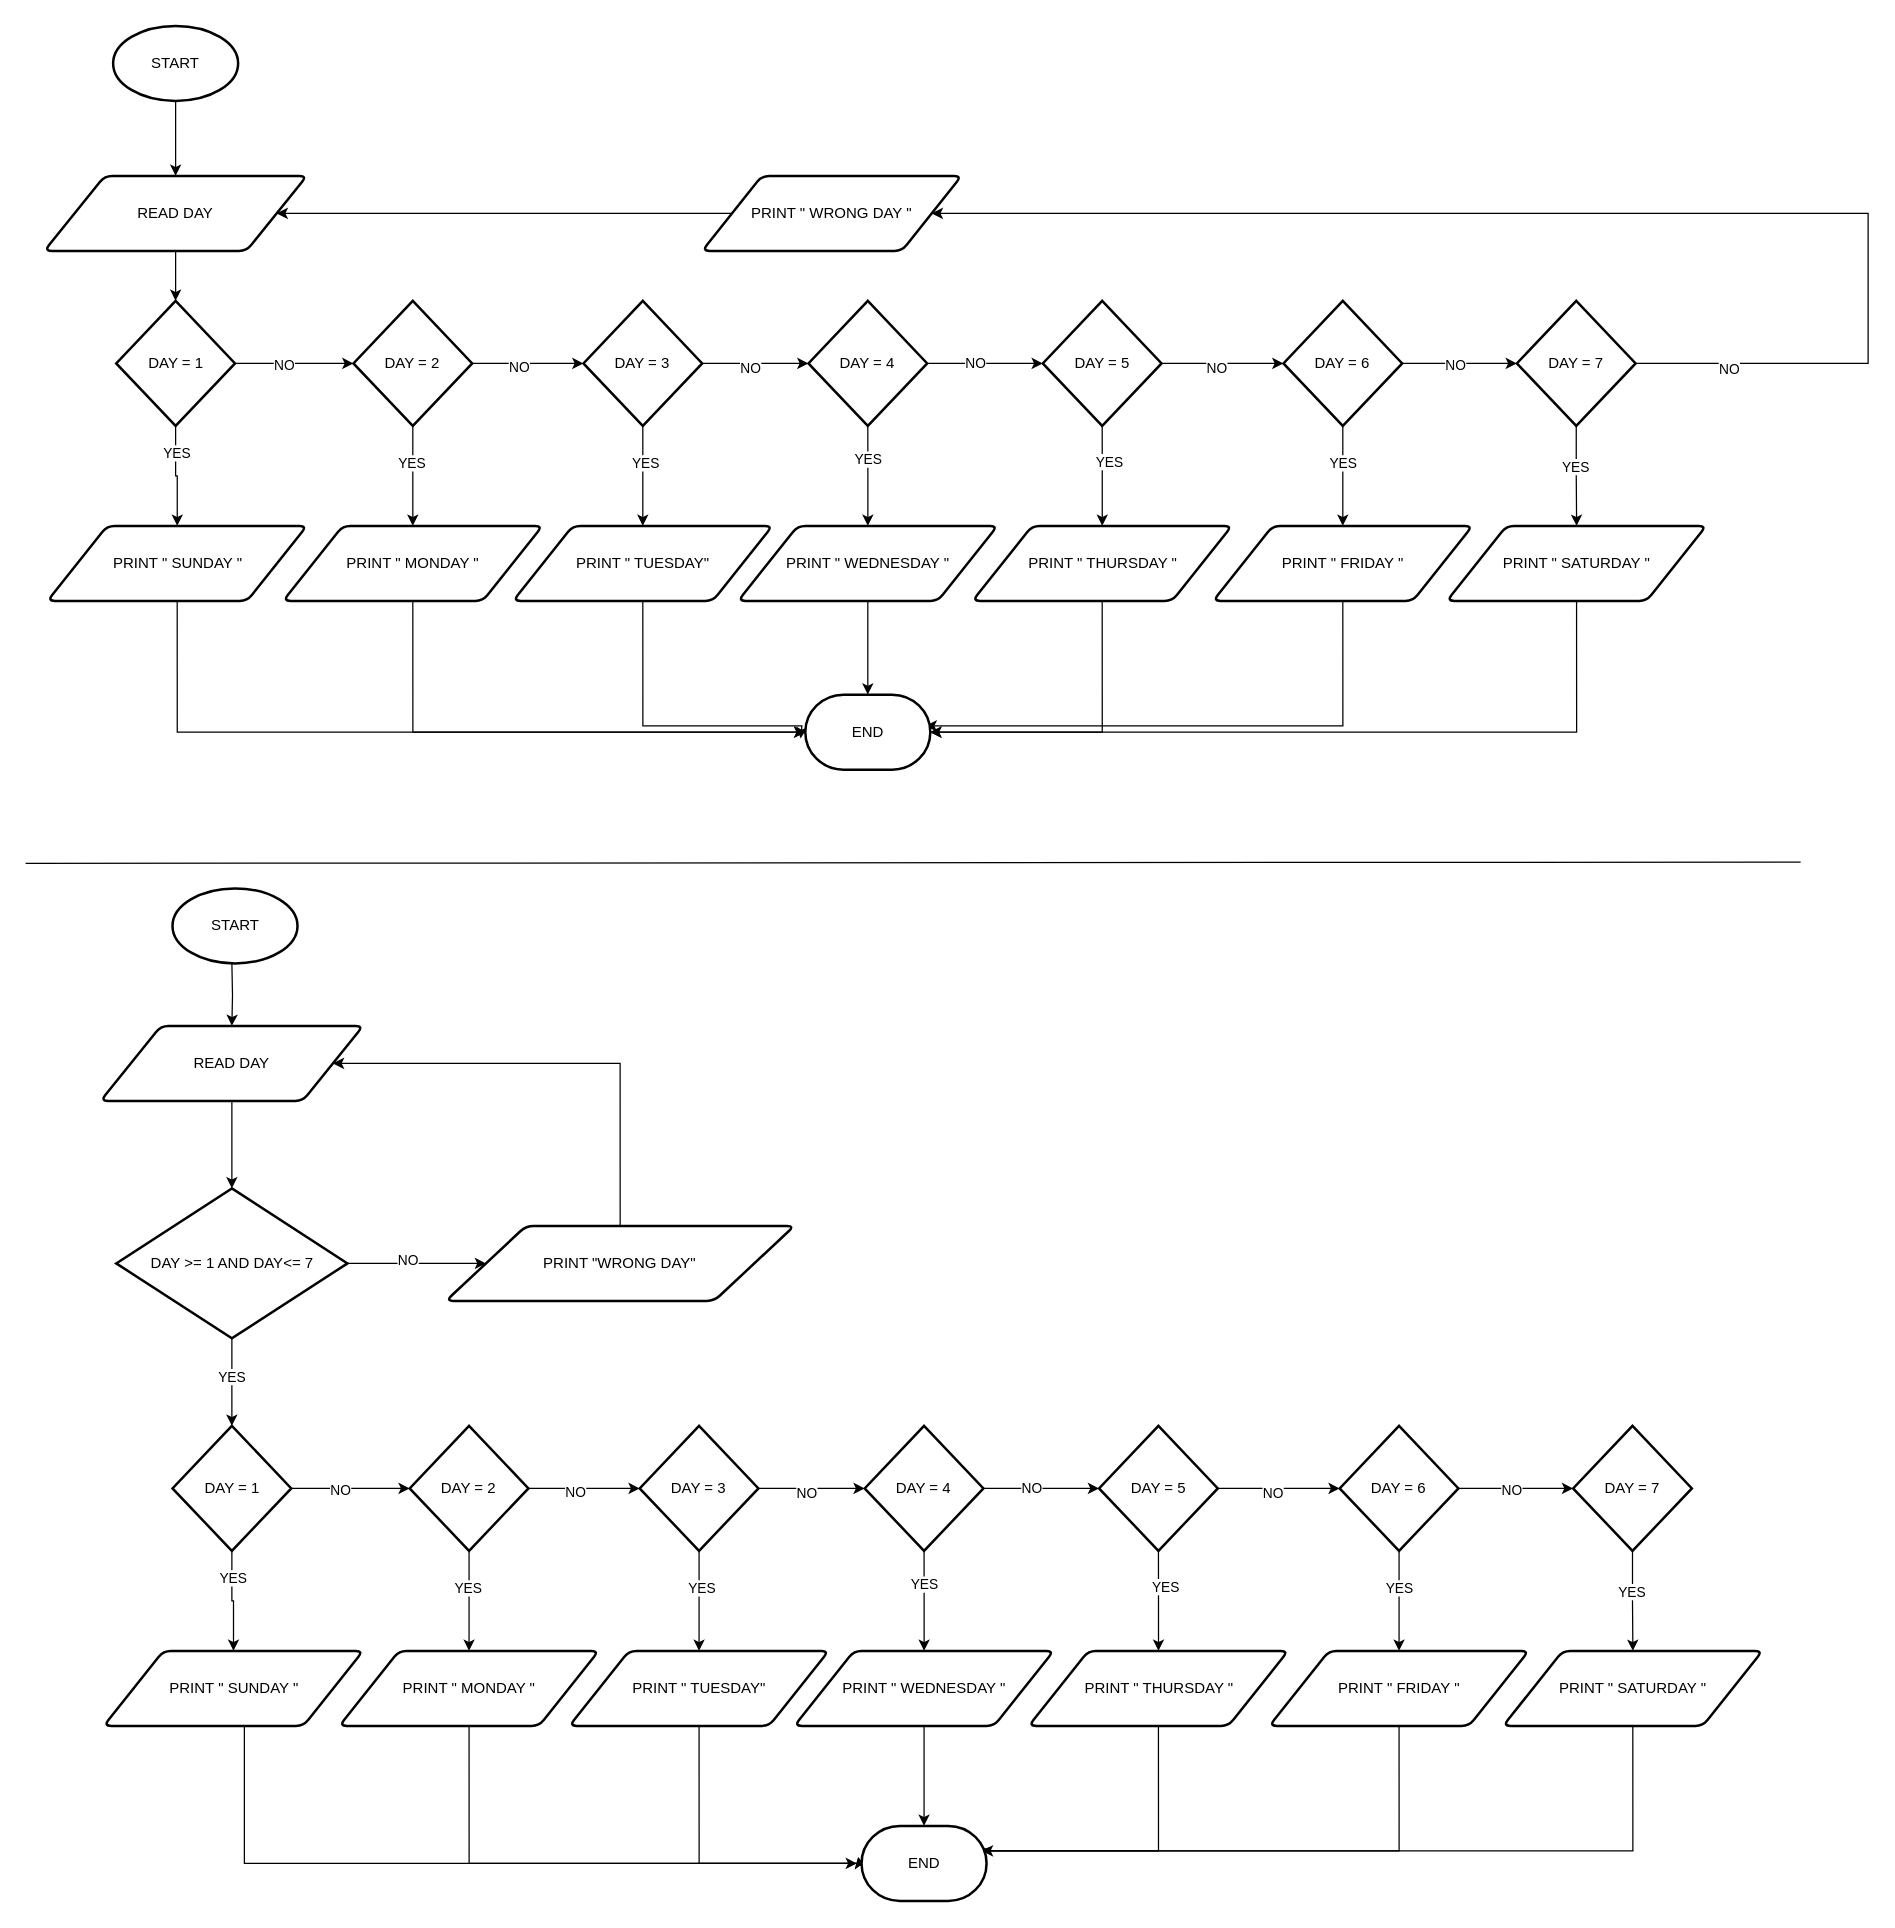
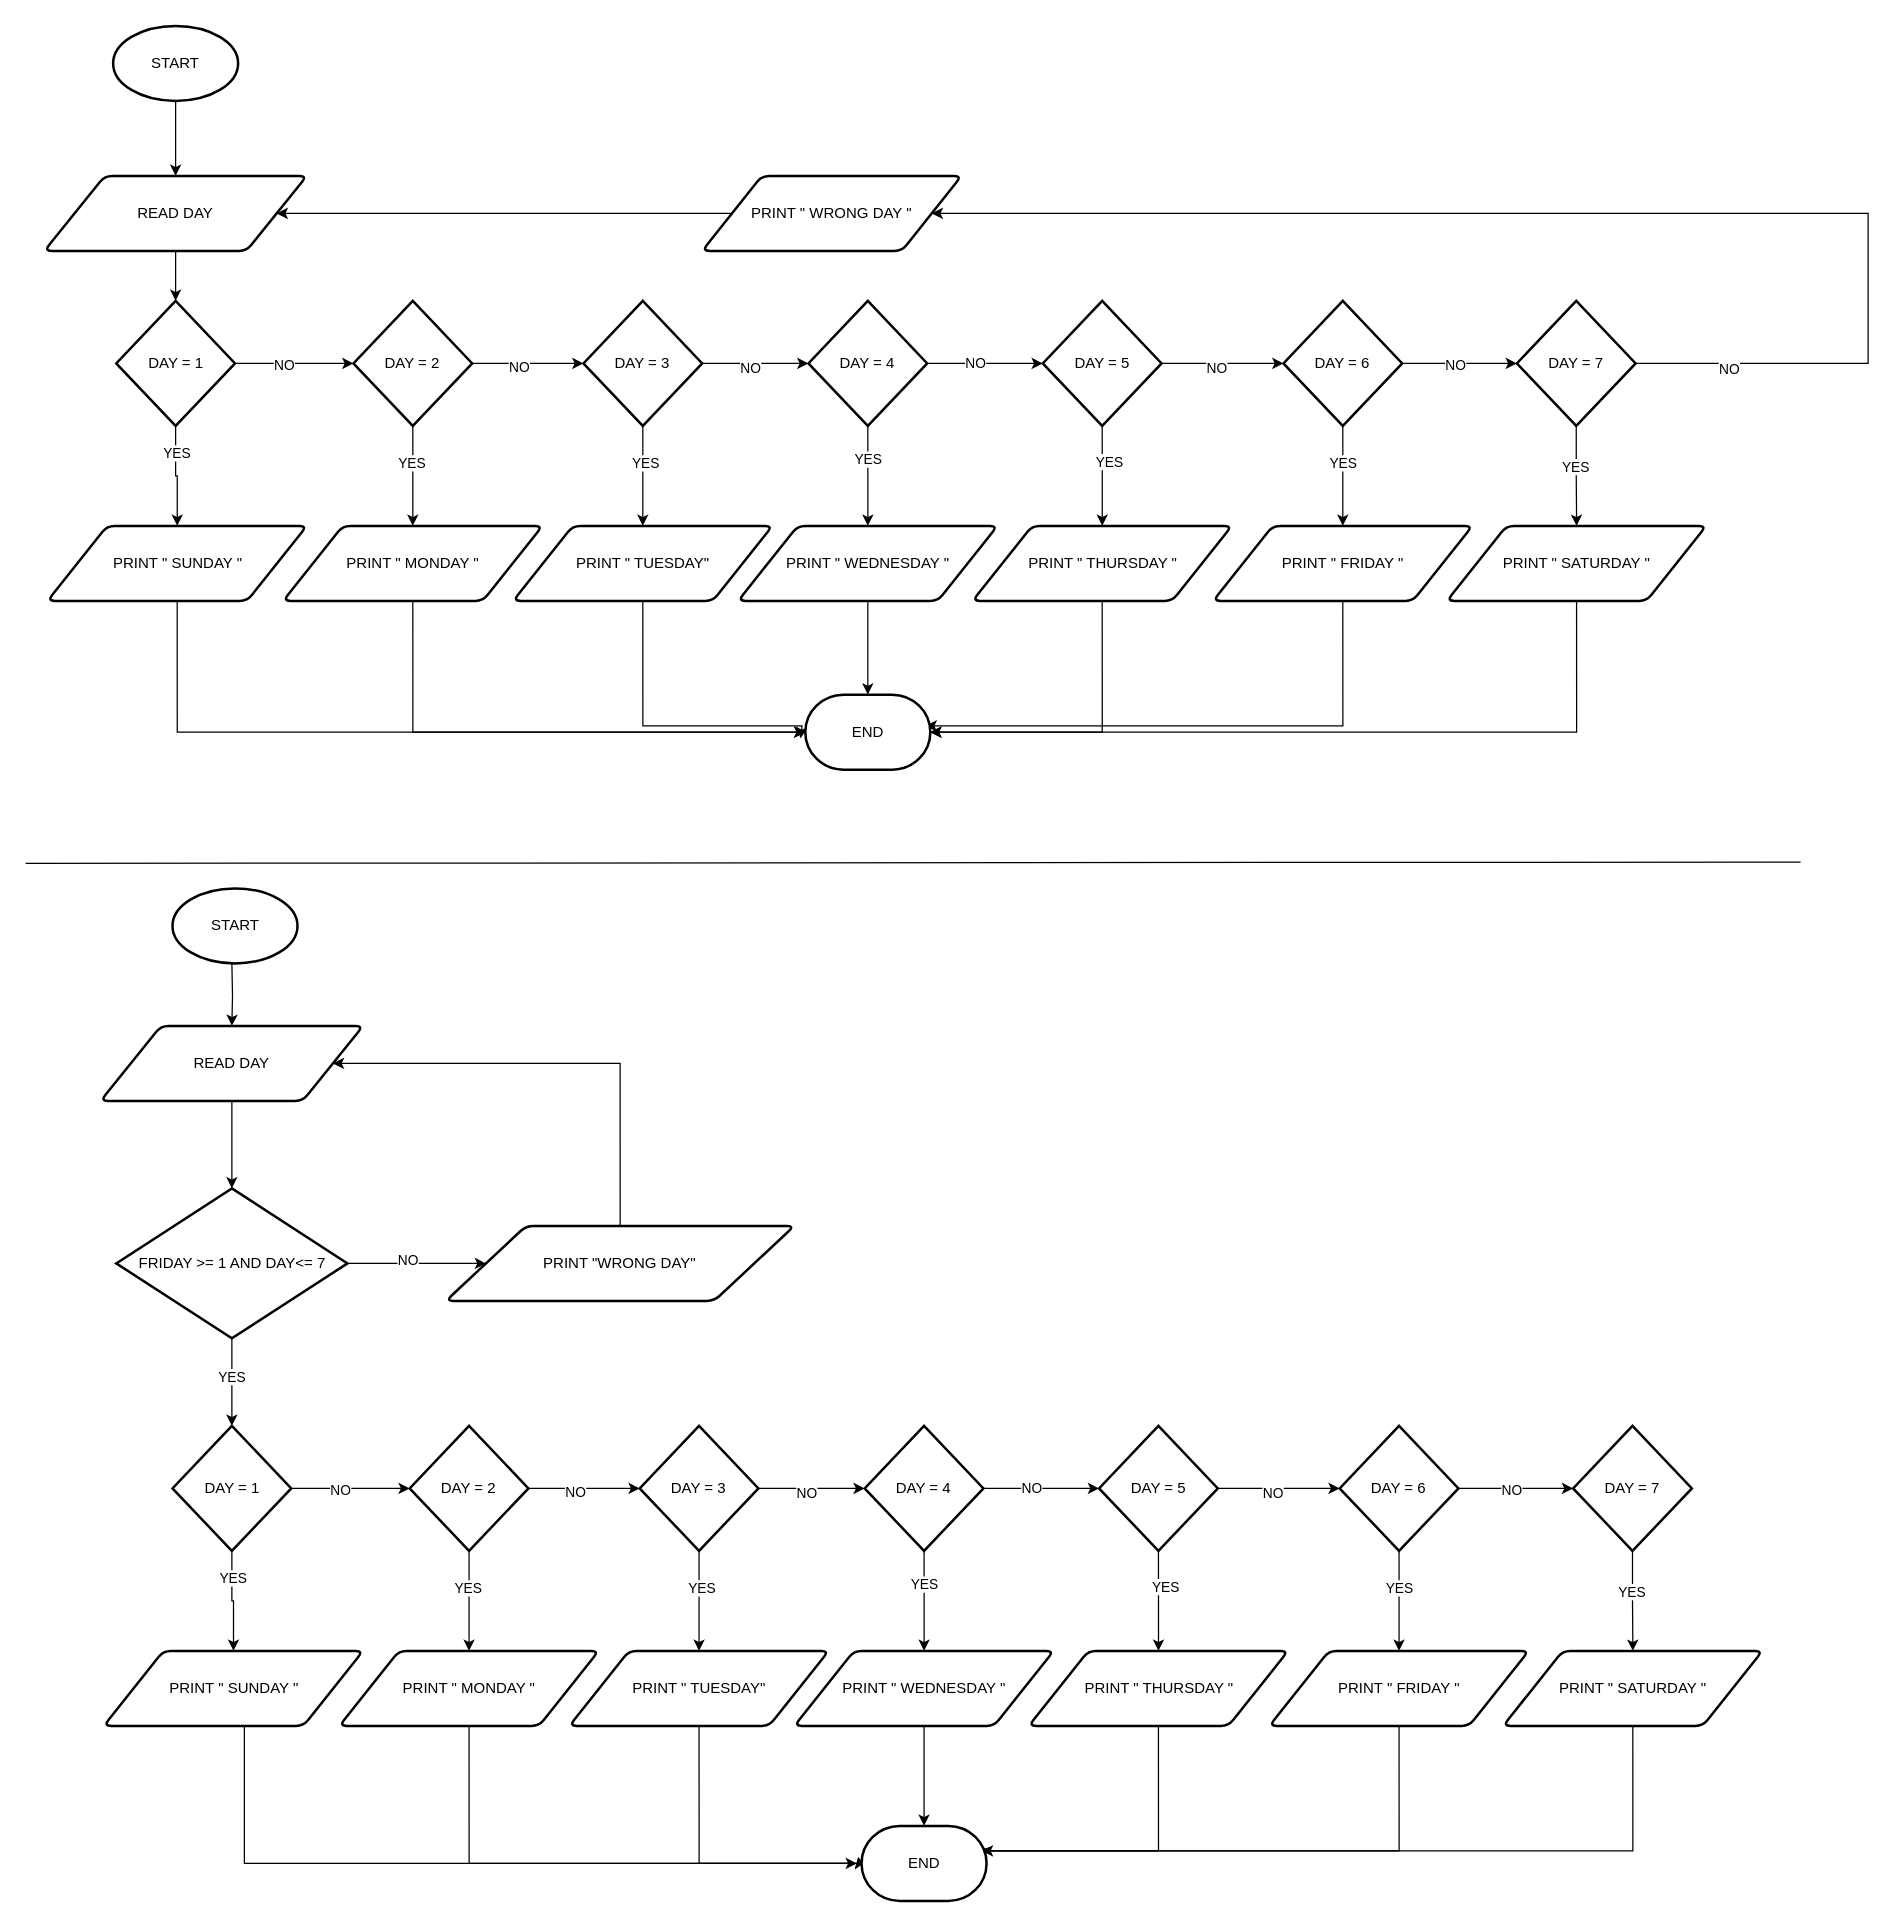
(233, 1263) -> (233, 1263)
